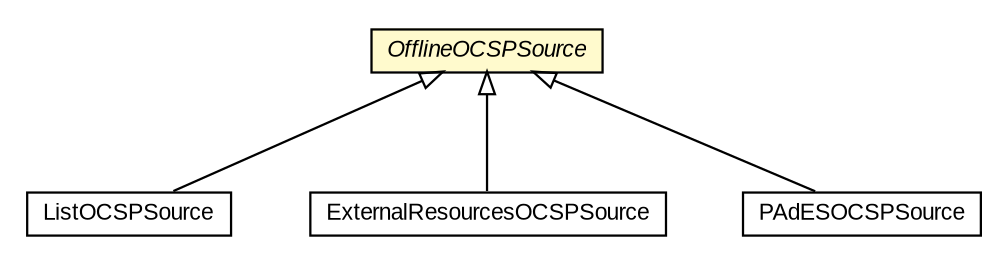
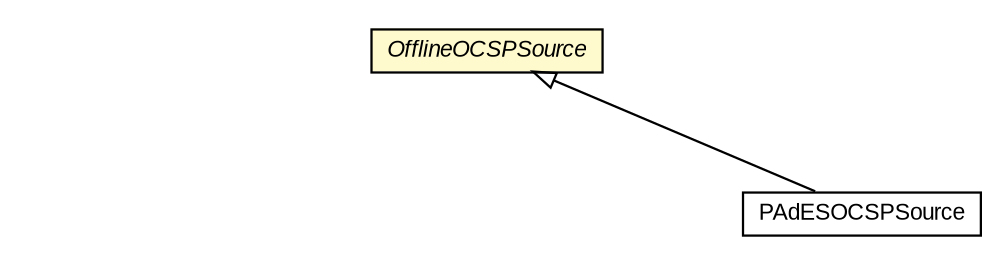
(129, 213) -> none
(487, 213) -> none
